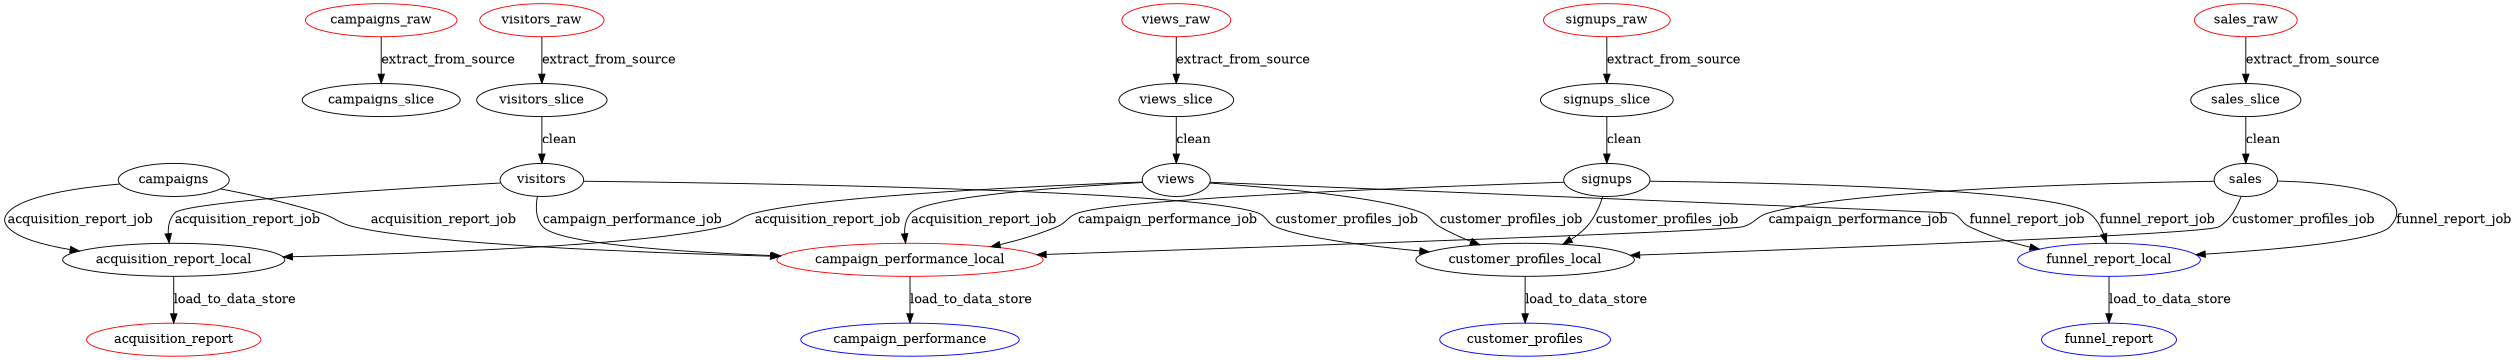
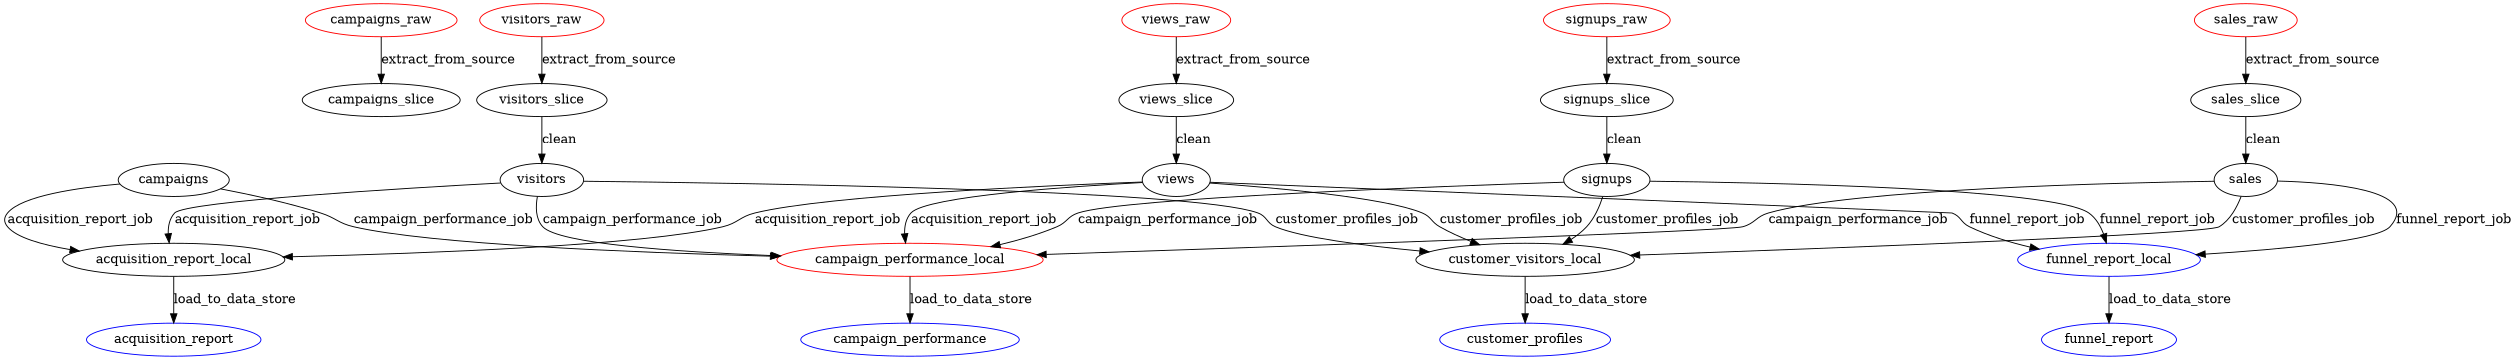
(444, 220) -> (444, 220)
(1525, 260) -> (1525, 260)
(174, 340) -> (174, 340)
